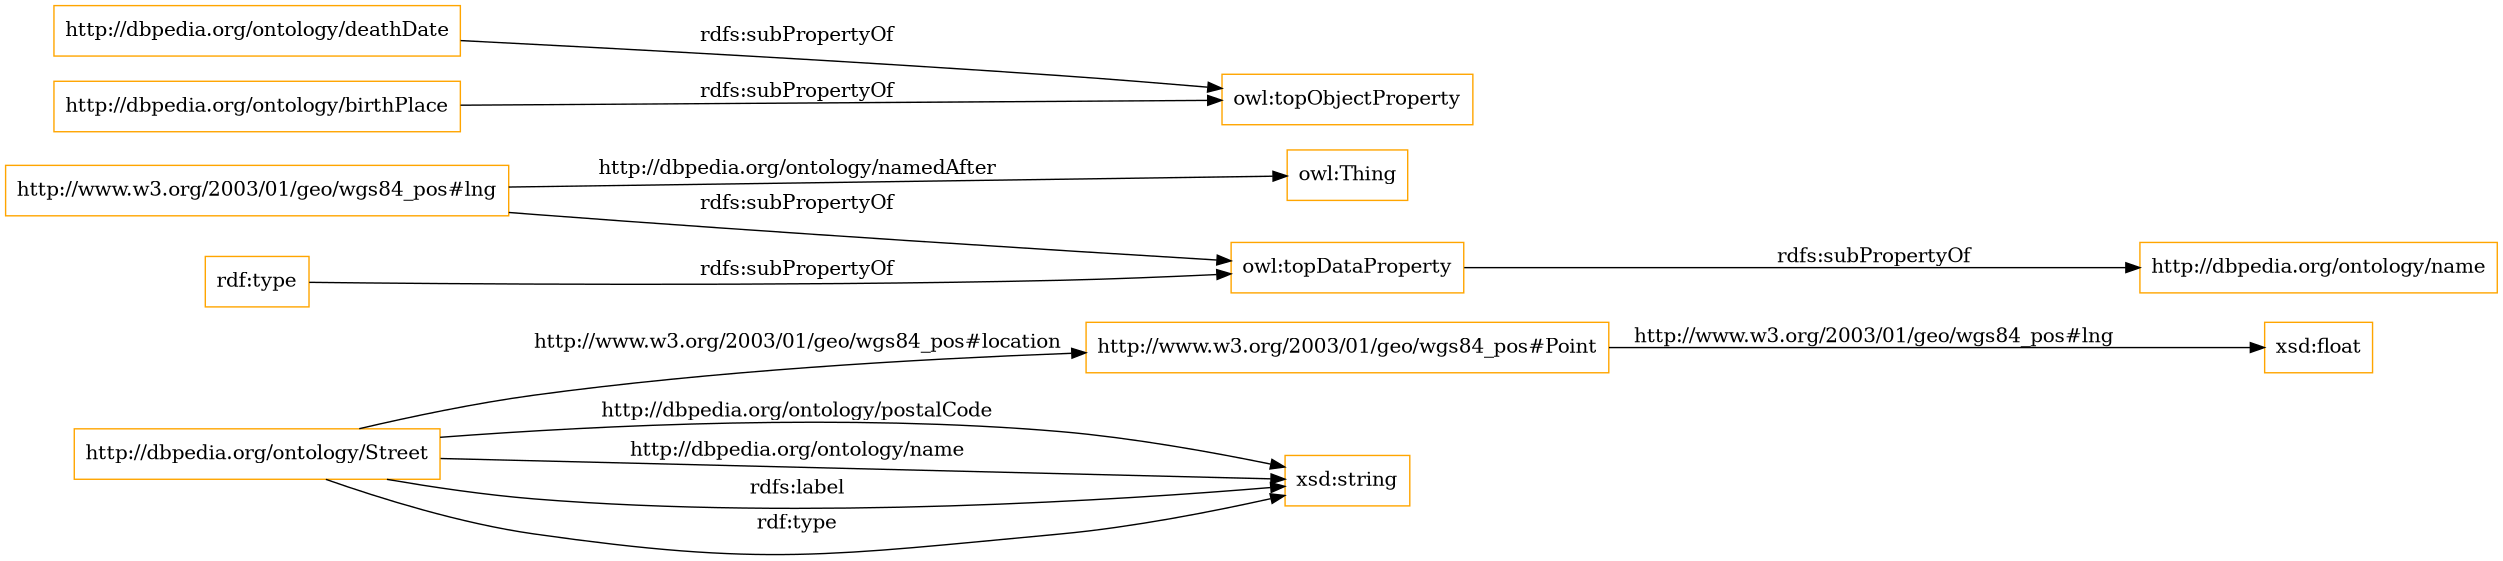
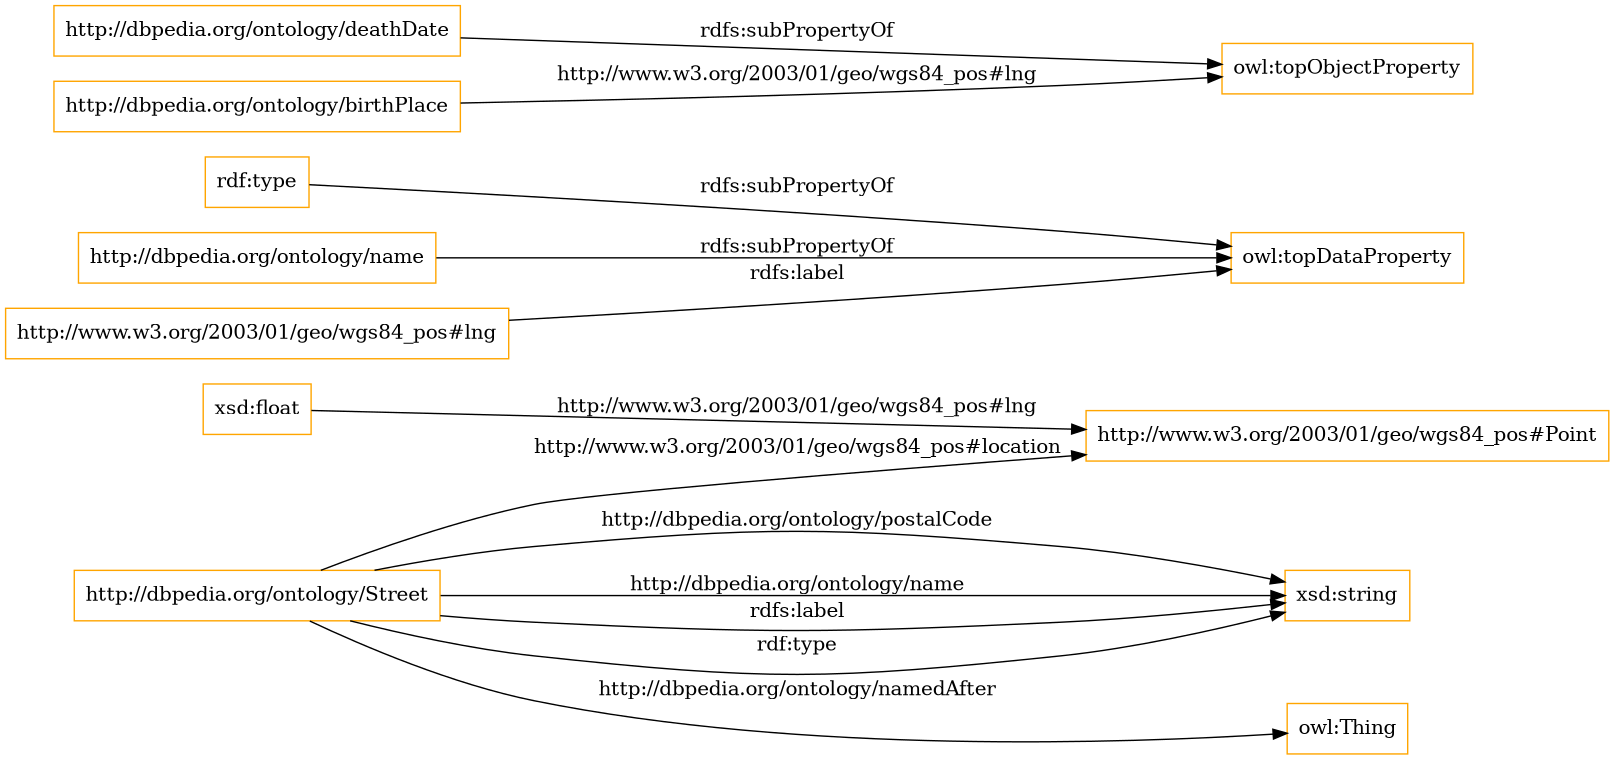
(797, 92) -> (797, 75)
(891, 182) -> (783, 733)
(797, 204) -> (797, 274)
(1795, 268) -> (827, 258)
(1930, 348) -> (691, 420)
